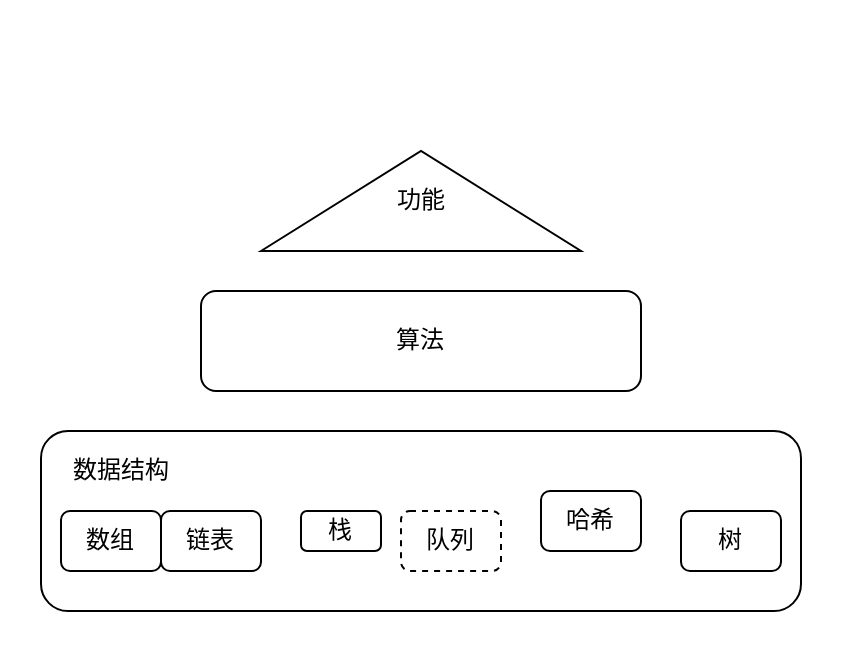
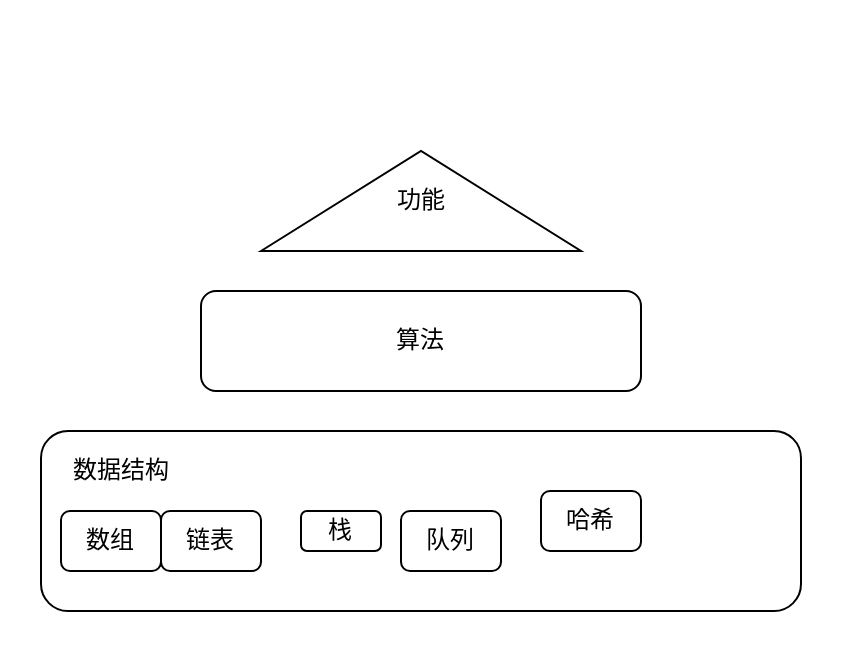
(451, 541) -> (451, 541)
(731, 541) -> none
